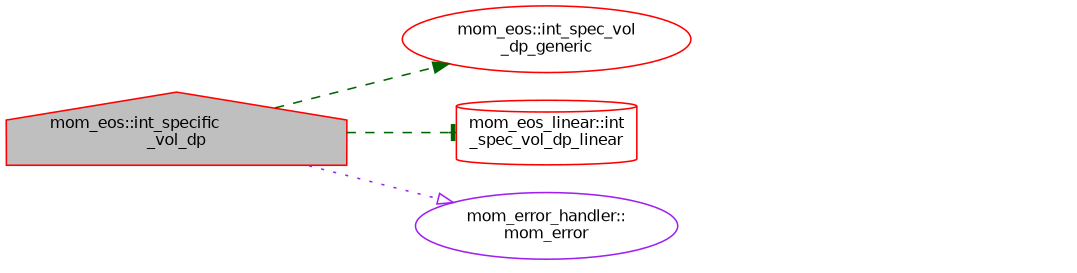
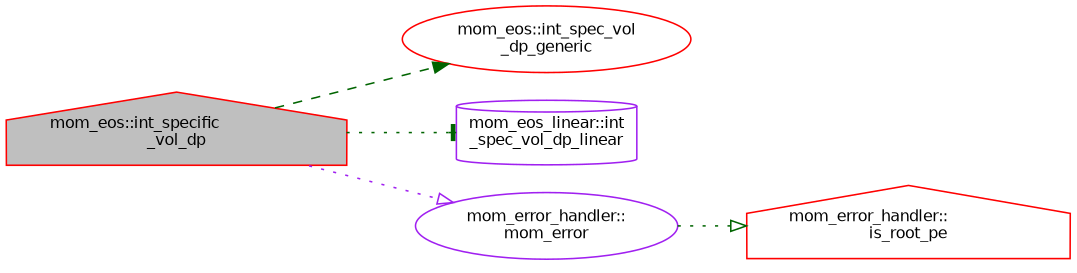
(397, 133) -> (397, 133)
(547, 133) -> (547, 133)
none -> (908, 226)
